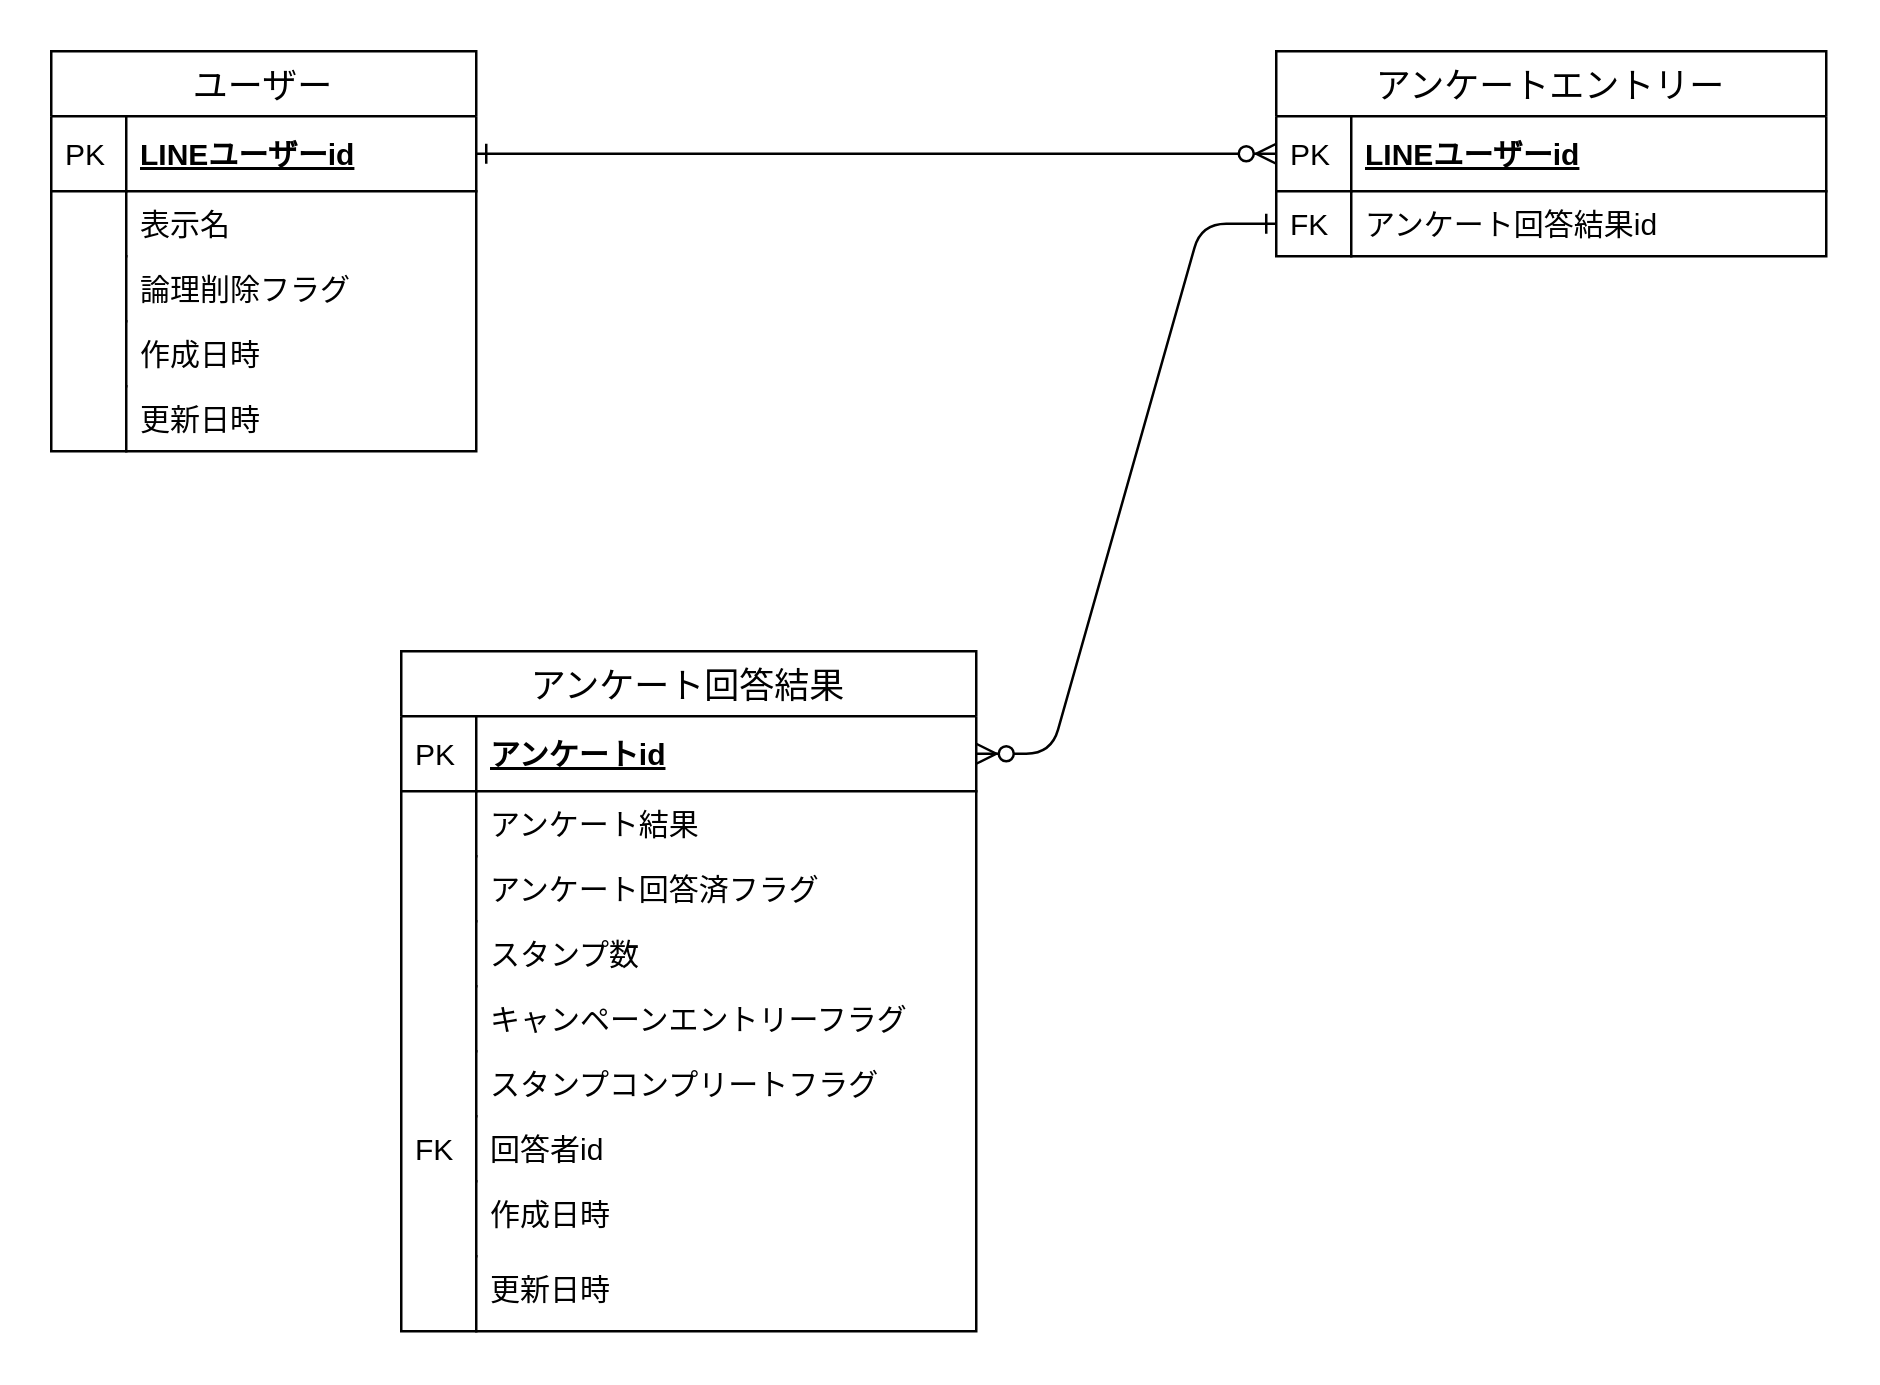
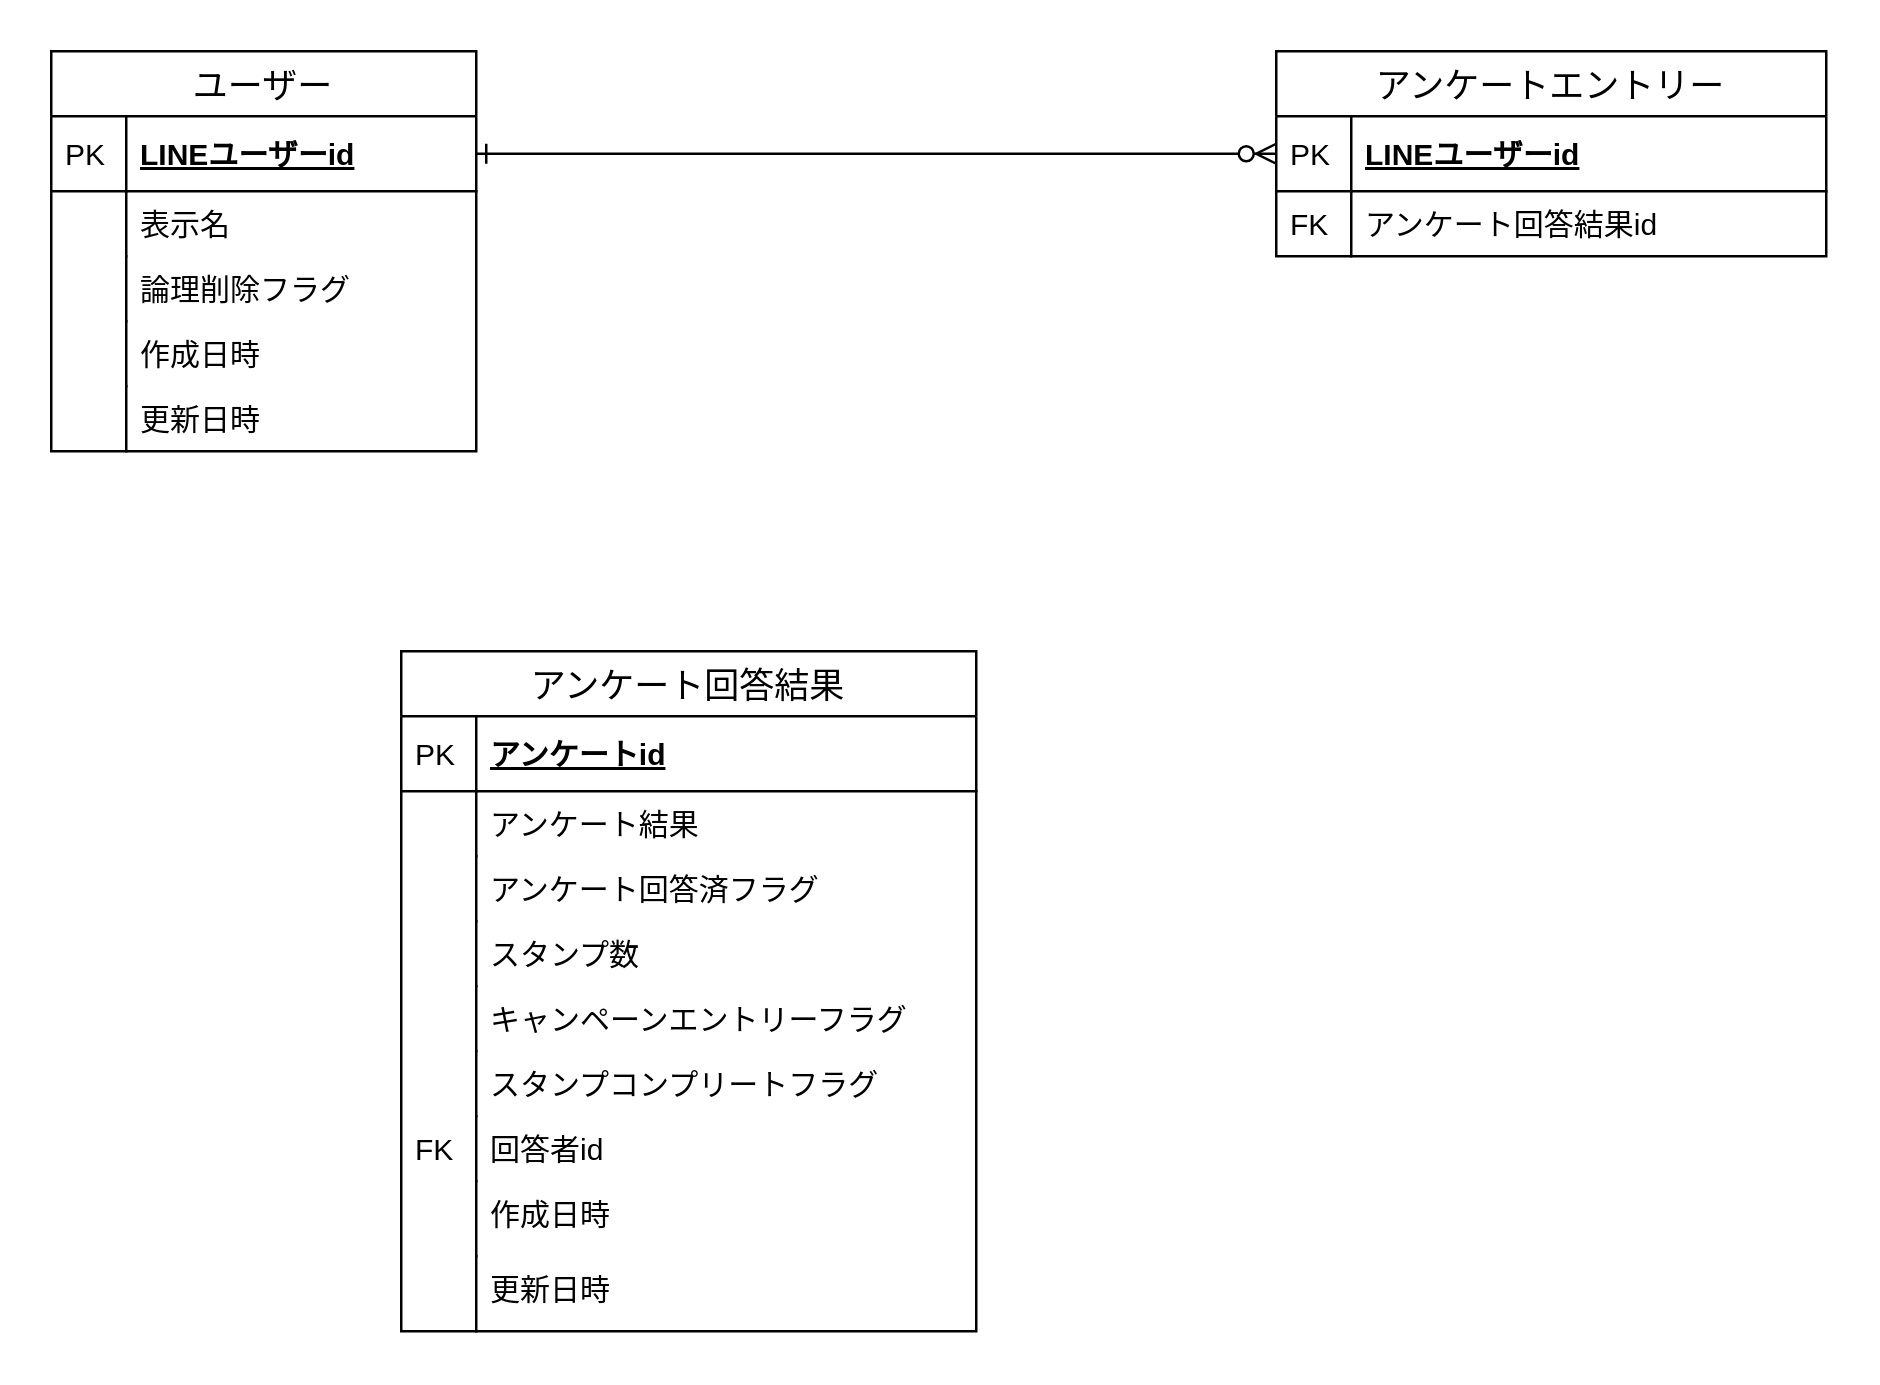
(1130, 474) -> none
